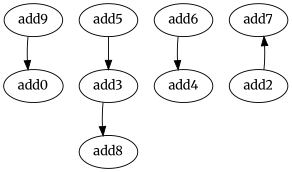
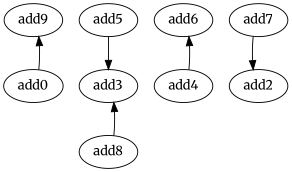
(27, 48) -> (40, 58)
(177, 48) -> (190, 58)
(265, 58) -> (252, 48)
(102, 114) -> (115, 124)
